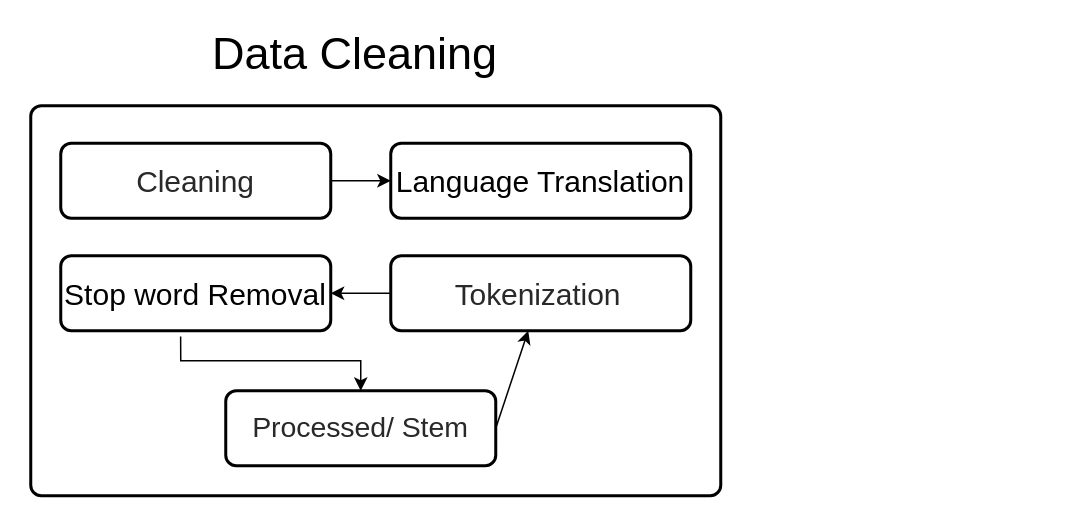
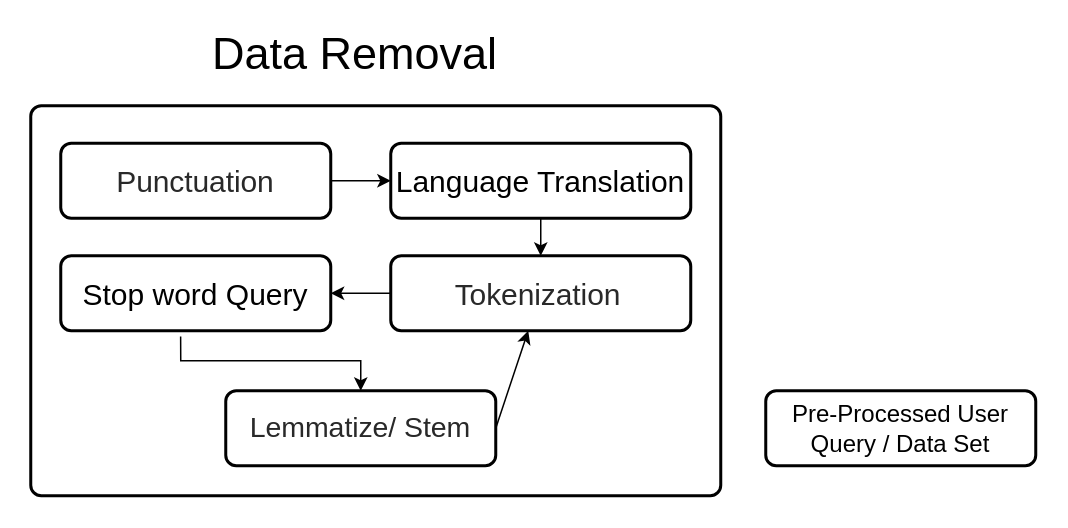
(362, 53) -> (362, 53)
(196, 181) -> (196, 181)
none -> (541, 232)
(196, 293) -> (196, 293)
(361, 428) -> (361, 428)
none -> (901, 428)
